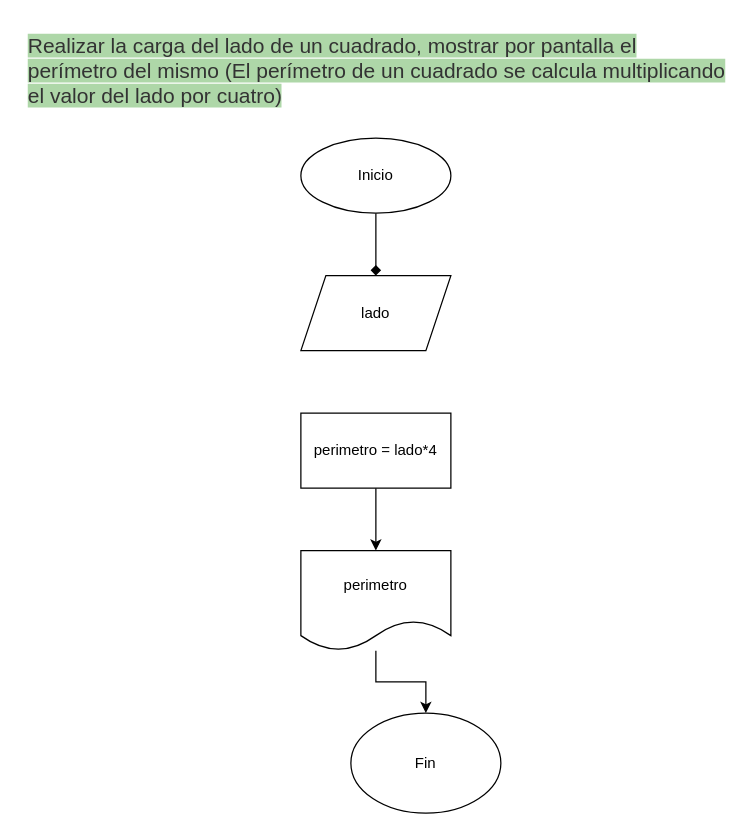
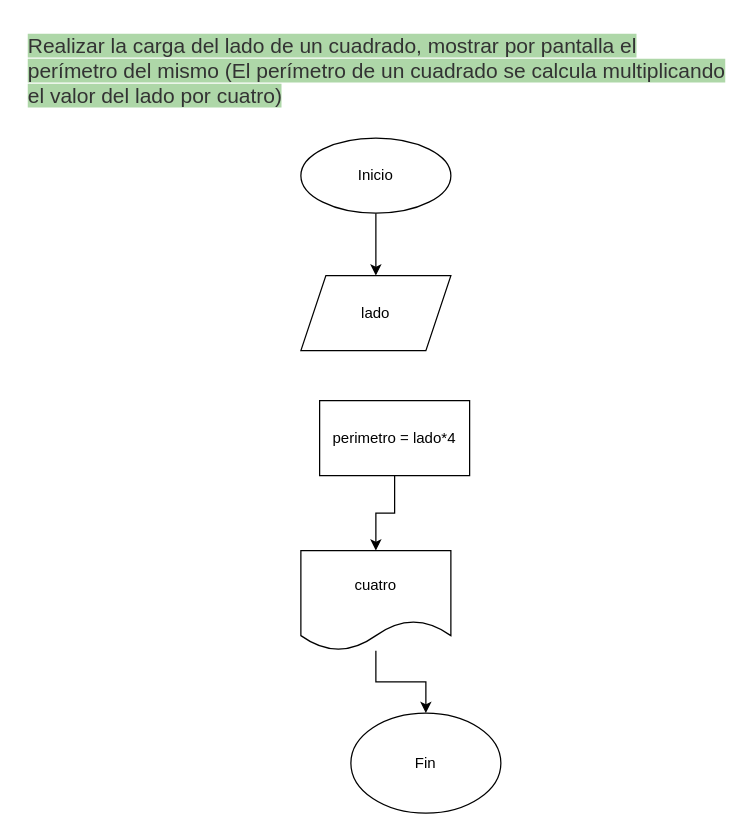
(376, 265) -> (376, 266)
(376, 451) -> (394, 438)
(376, 586) -> (376, 586)
